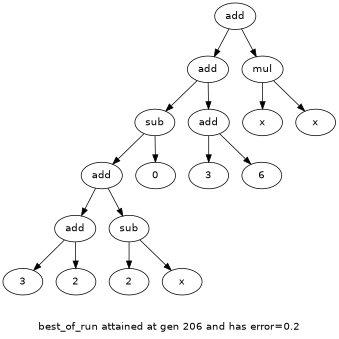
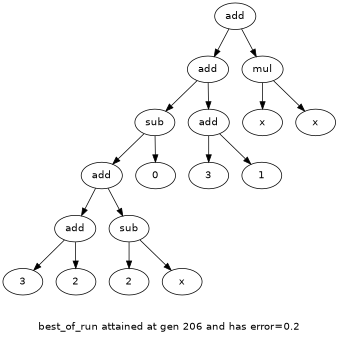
(262, 176) -> (262, 176)
